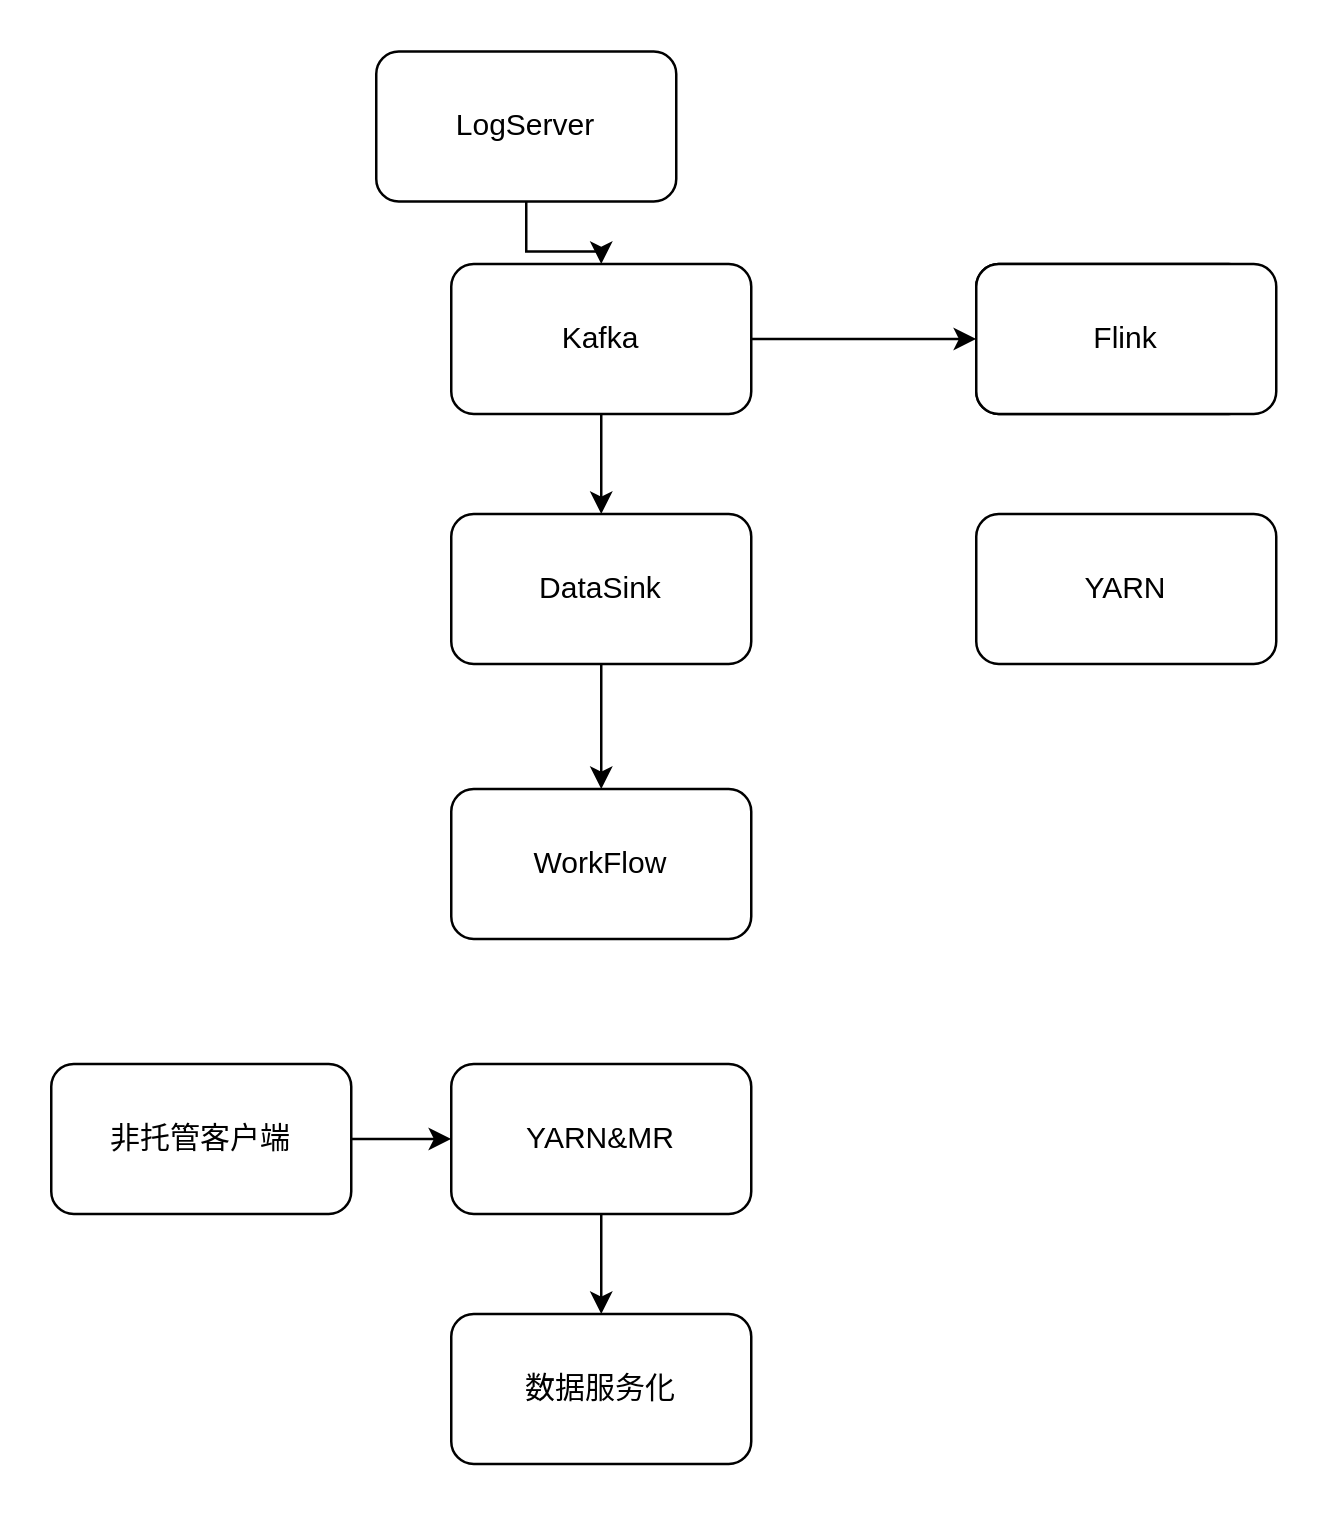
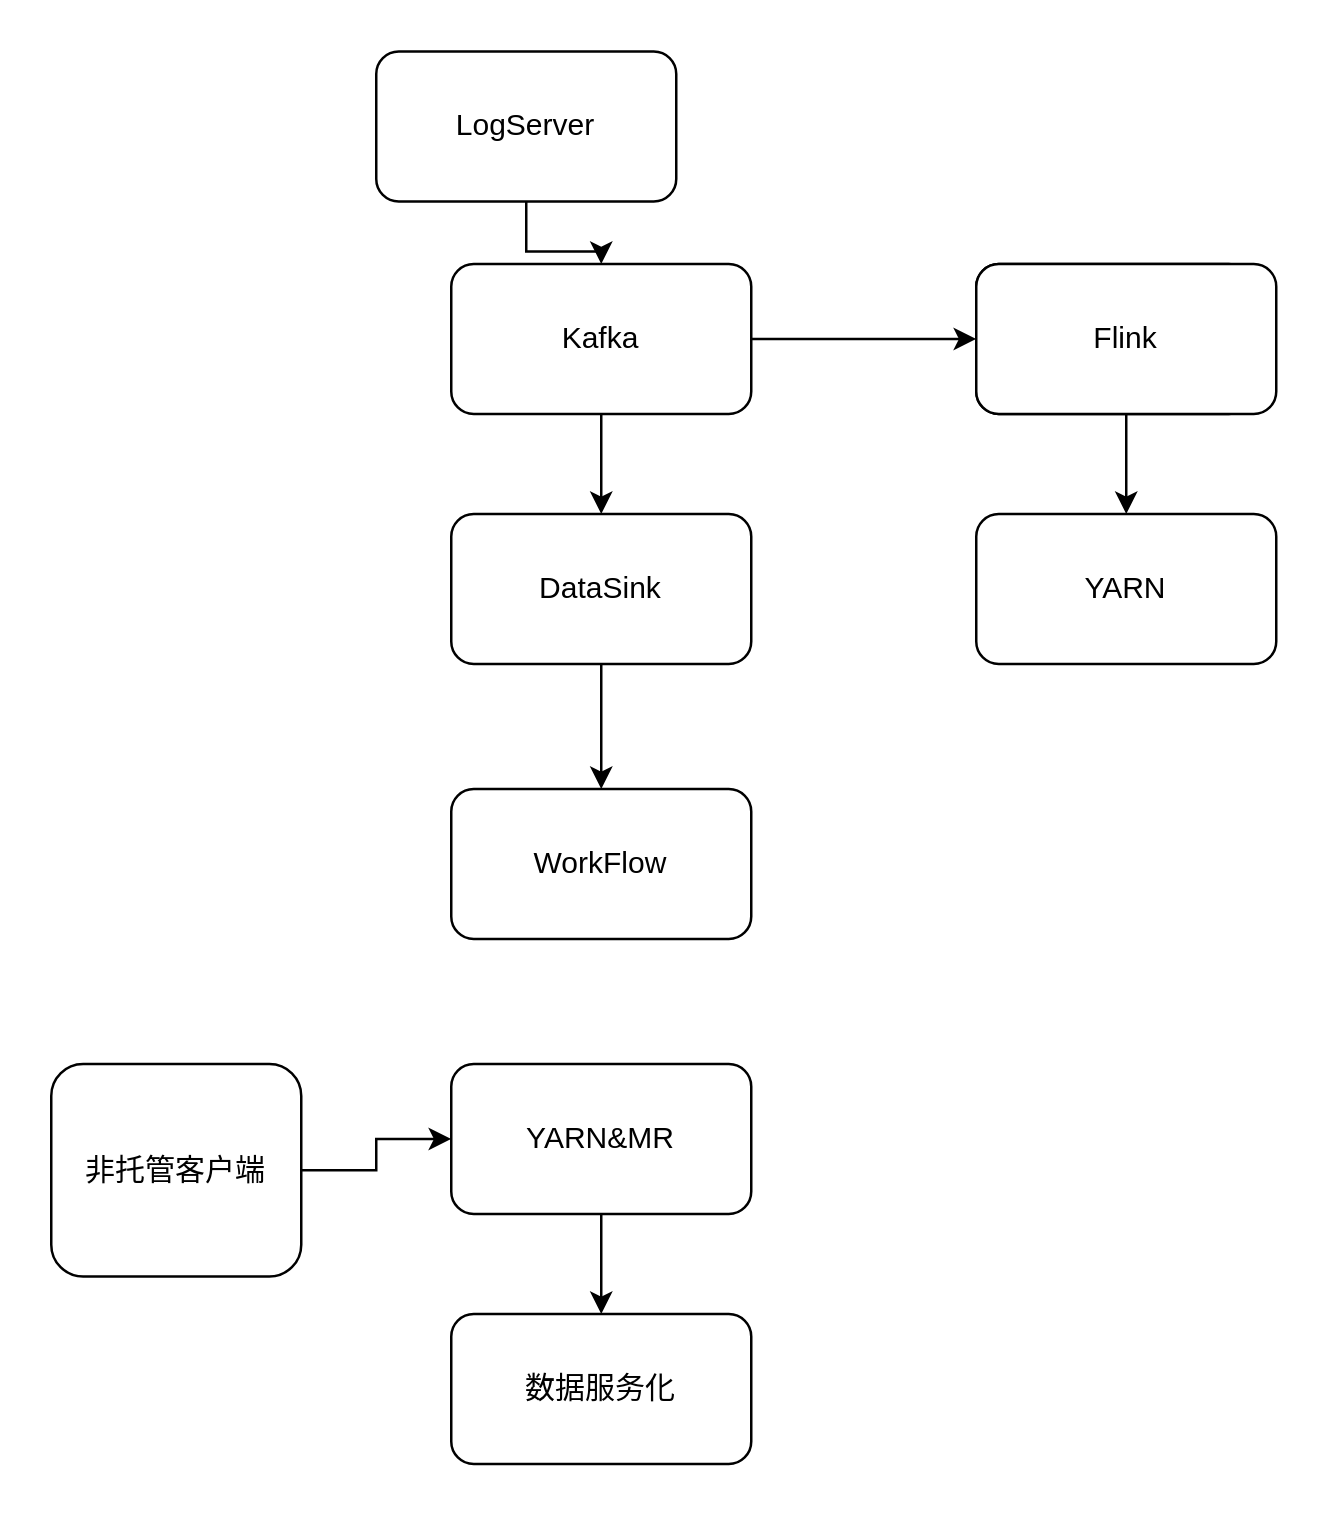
none -> (1126, 456)
(201, 1139) -> (176, 1170)
